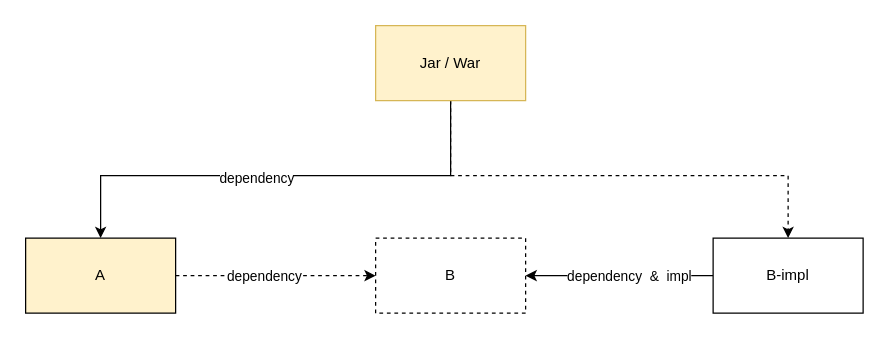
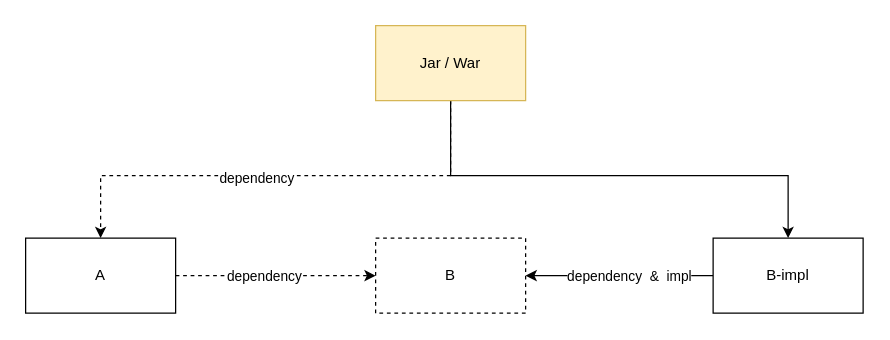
(134, 176) -> (134, 176)
(646, 176) -> (646, 176)
(101, 276) -> (101, 276)
